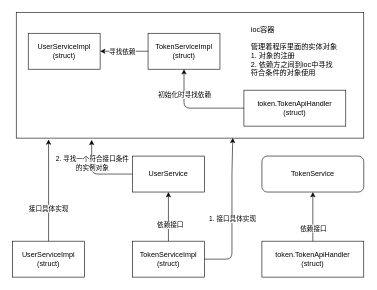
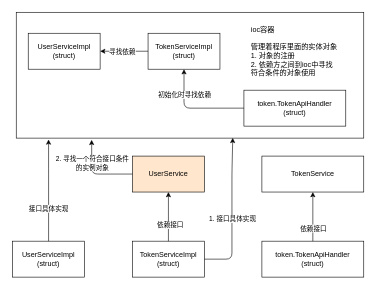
(168, 174) -> (168, 174)
(313, 174) -> (313, 174)
